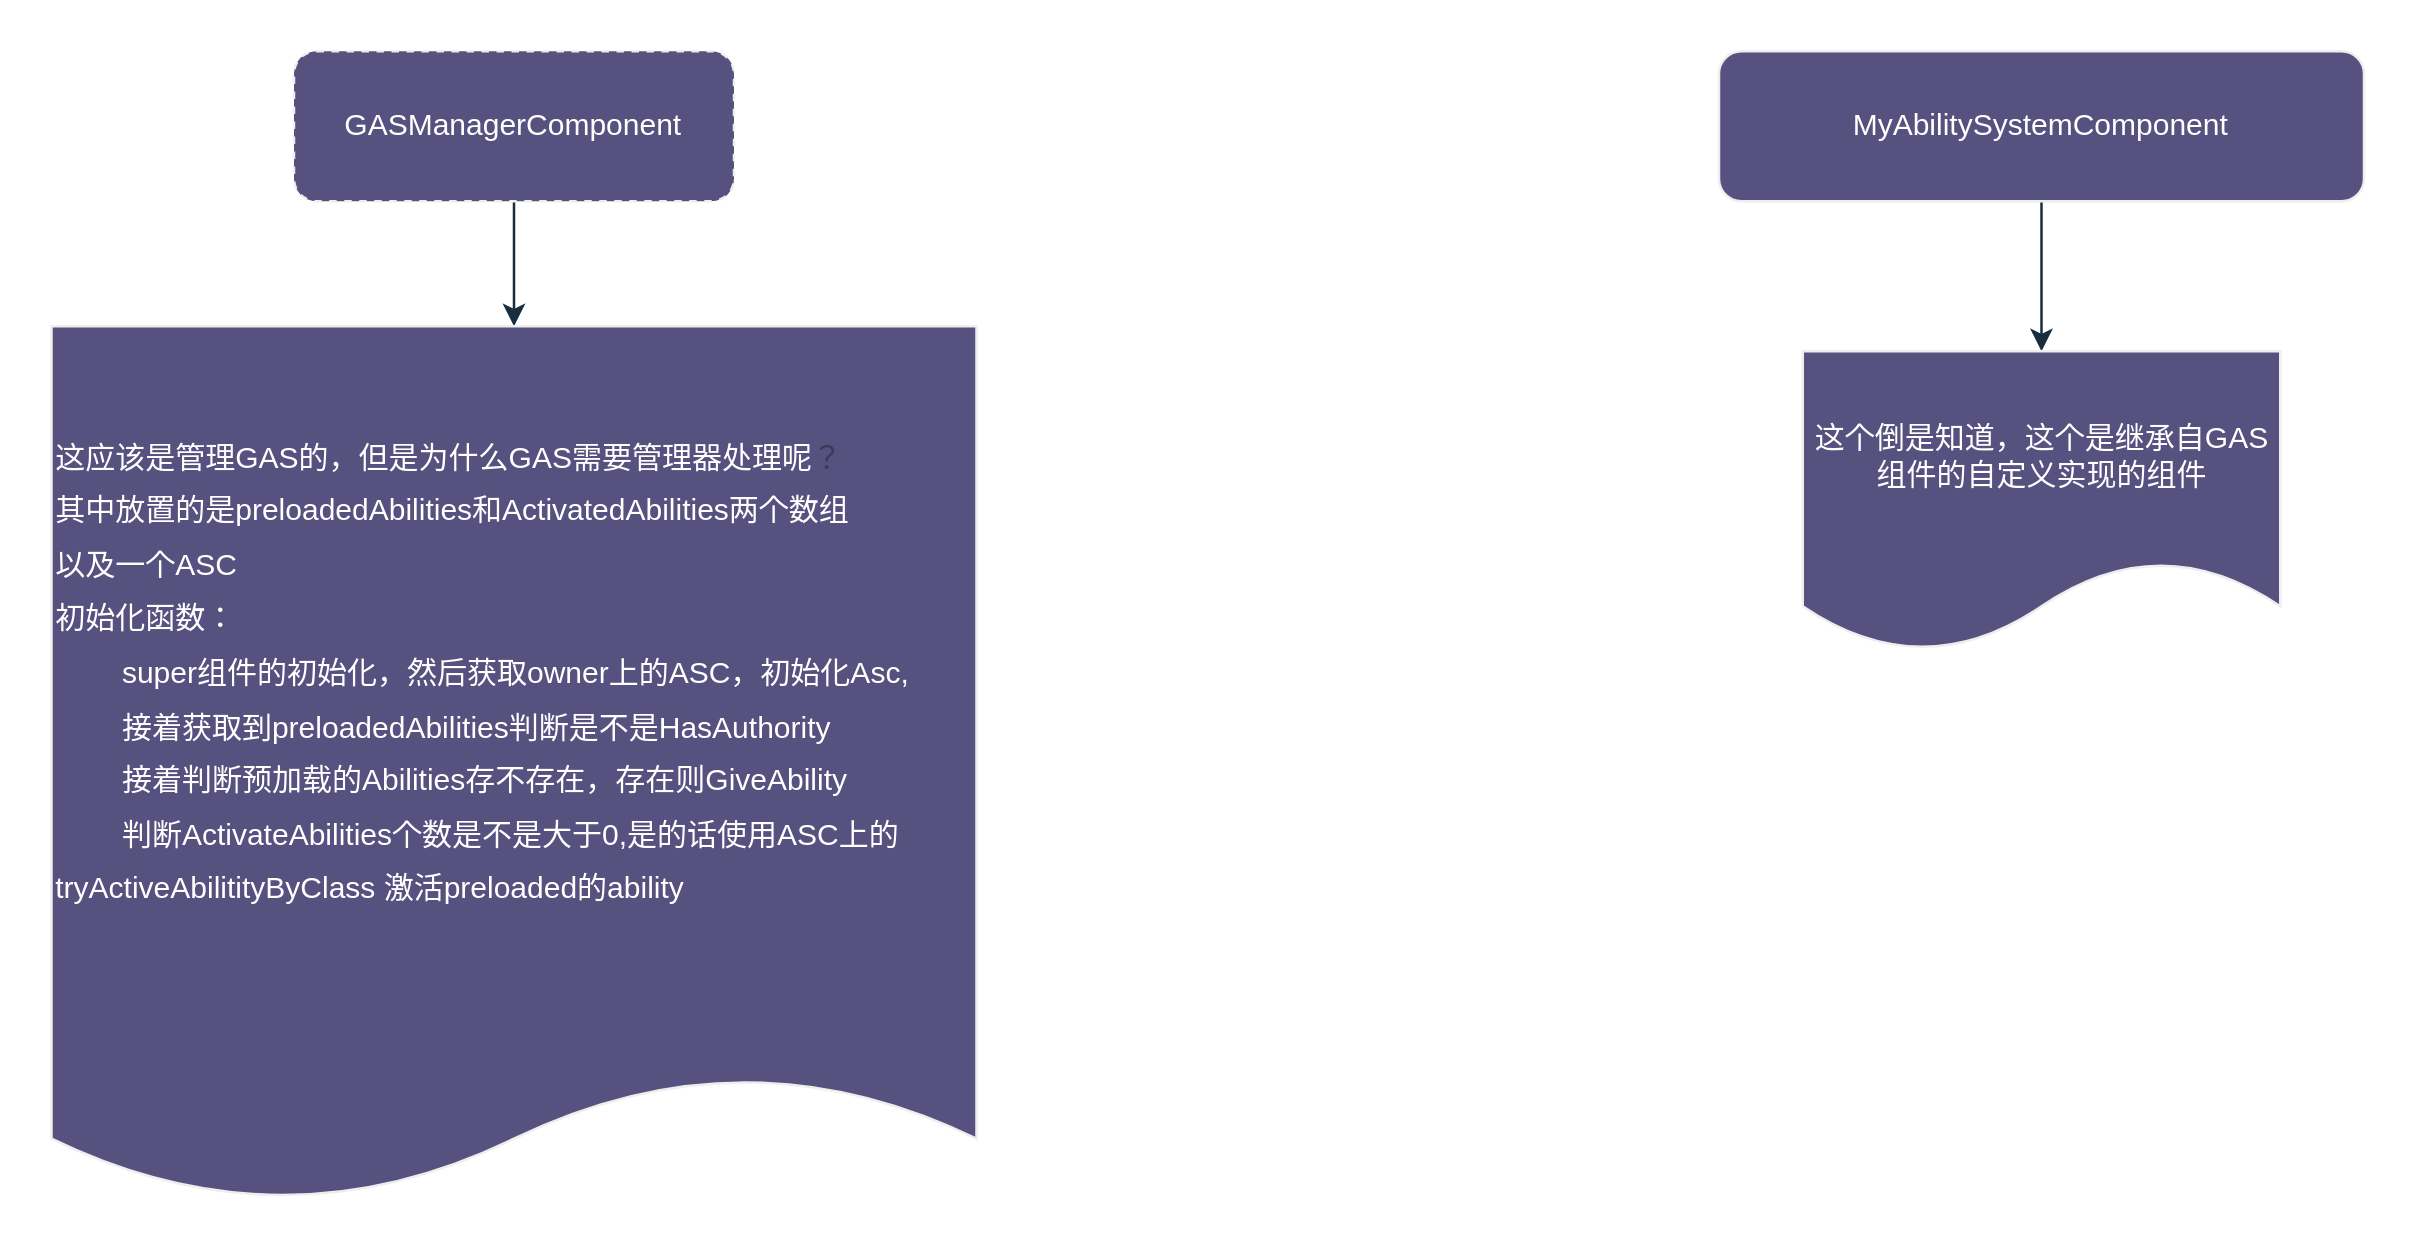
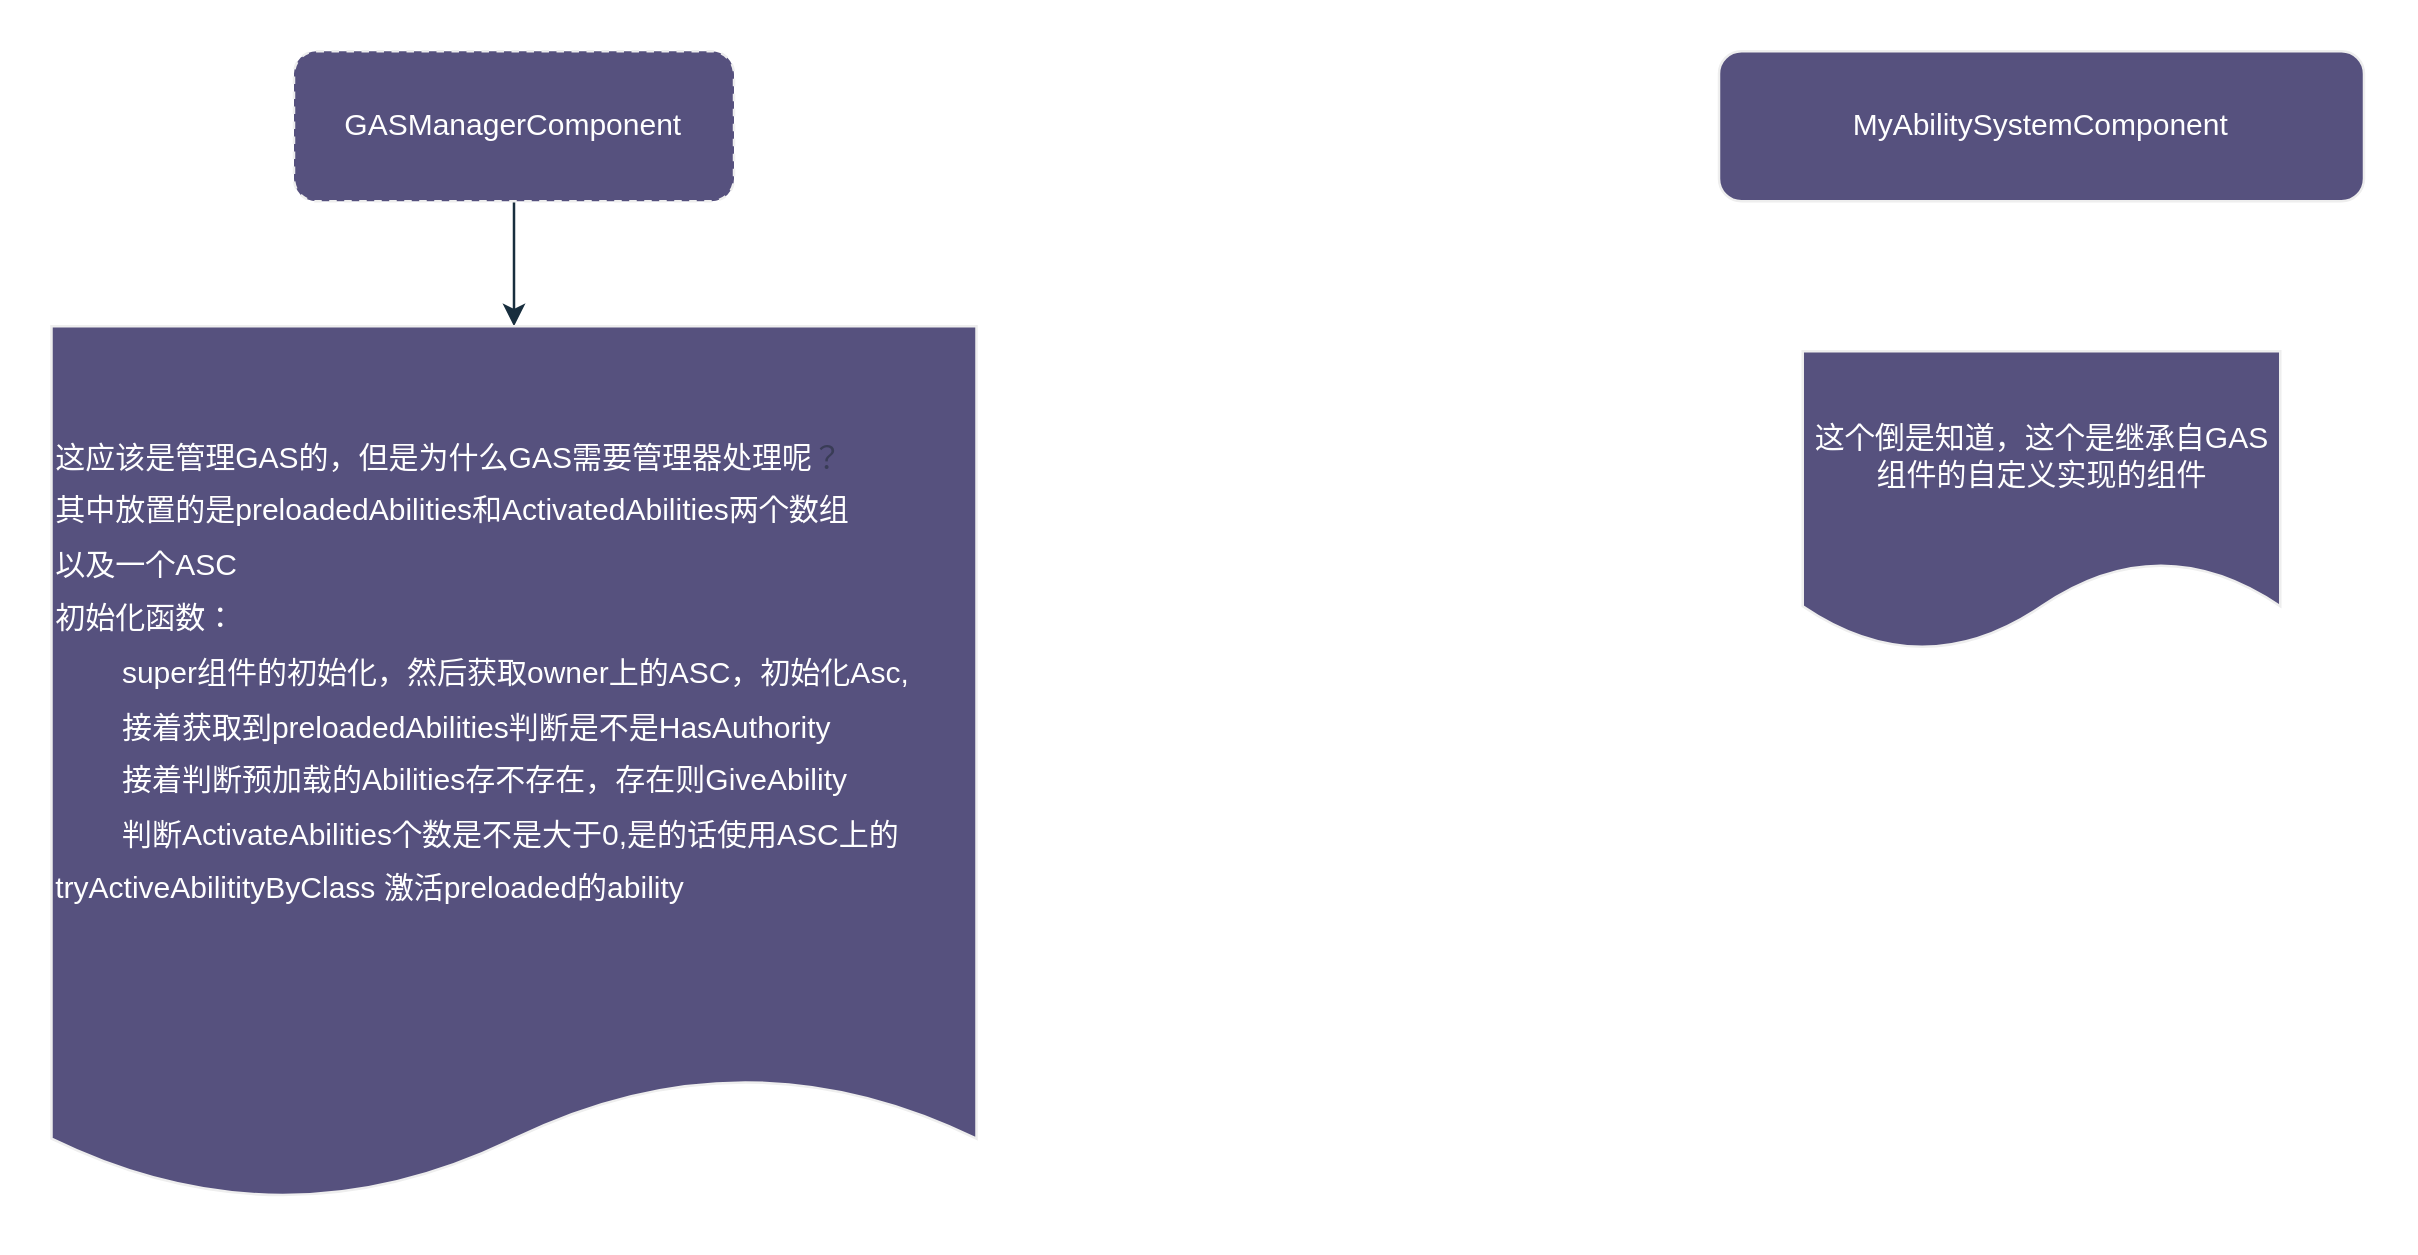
(2041, 268) -> none
